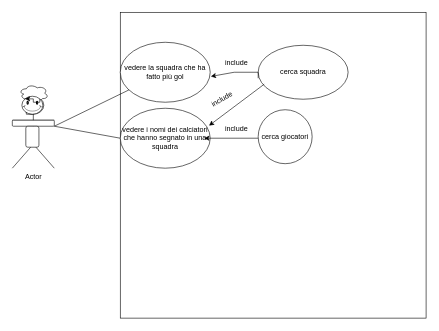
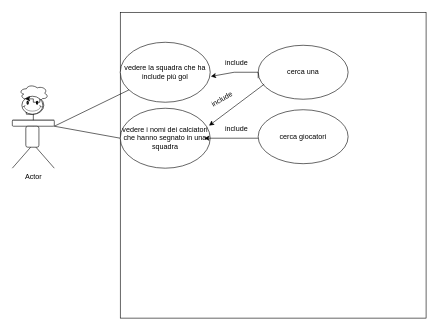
(165, 72) -> (165, 72)
(303, 72) -> (303, 72)
(285, 137) -> (303, 137)
